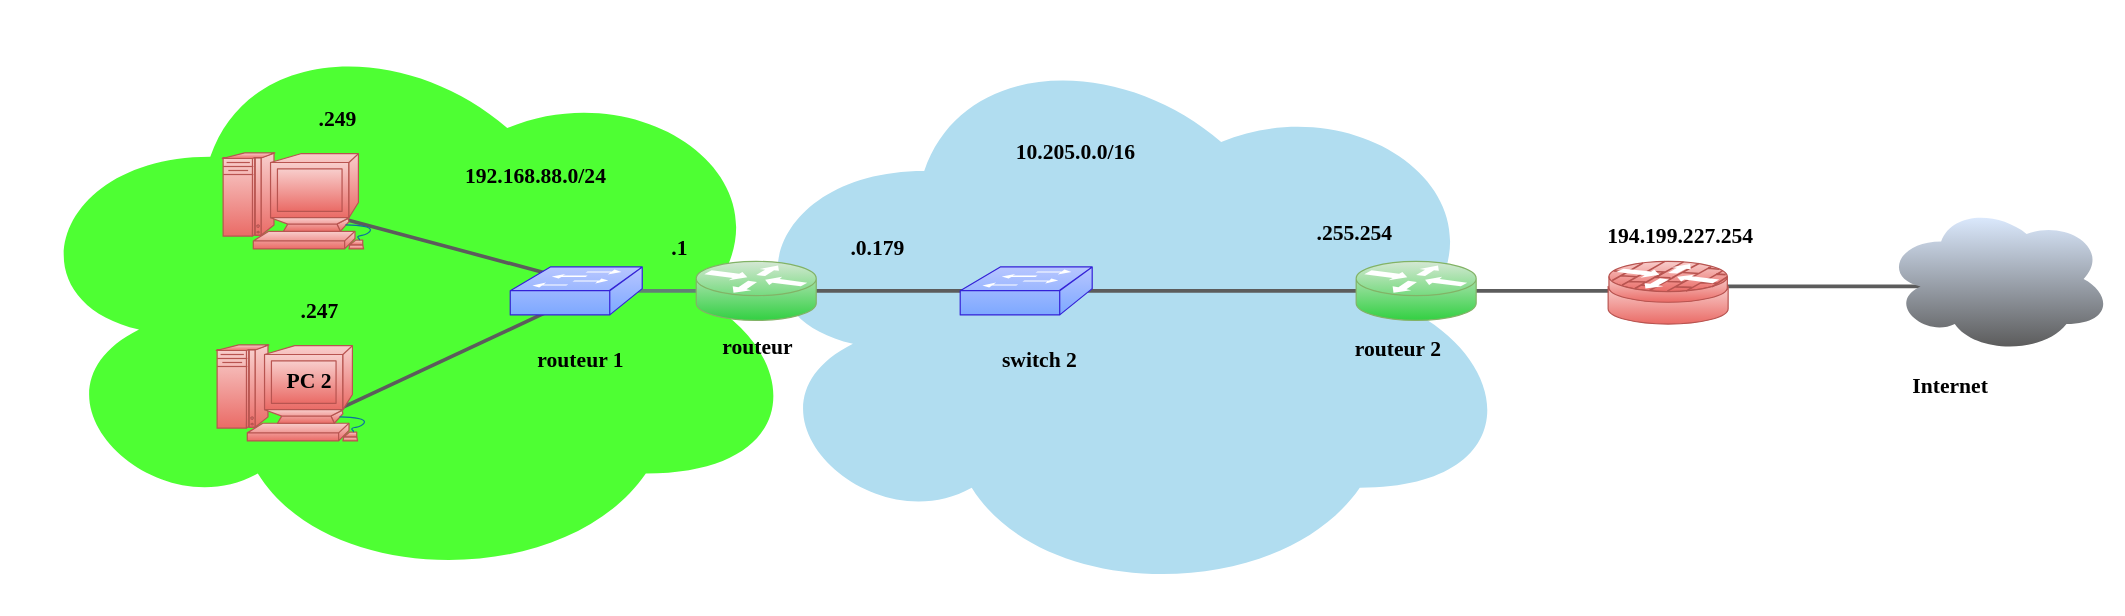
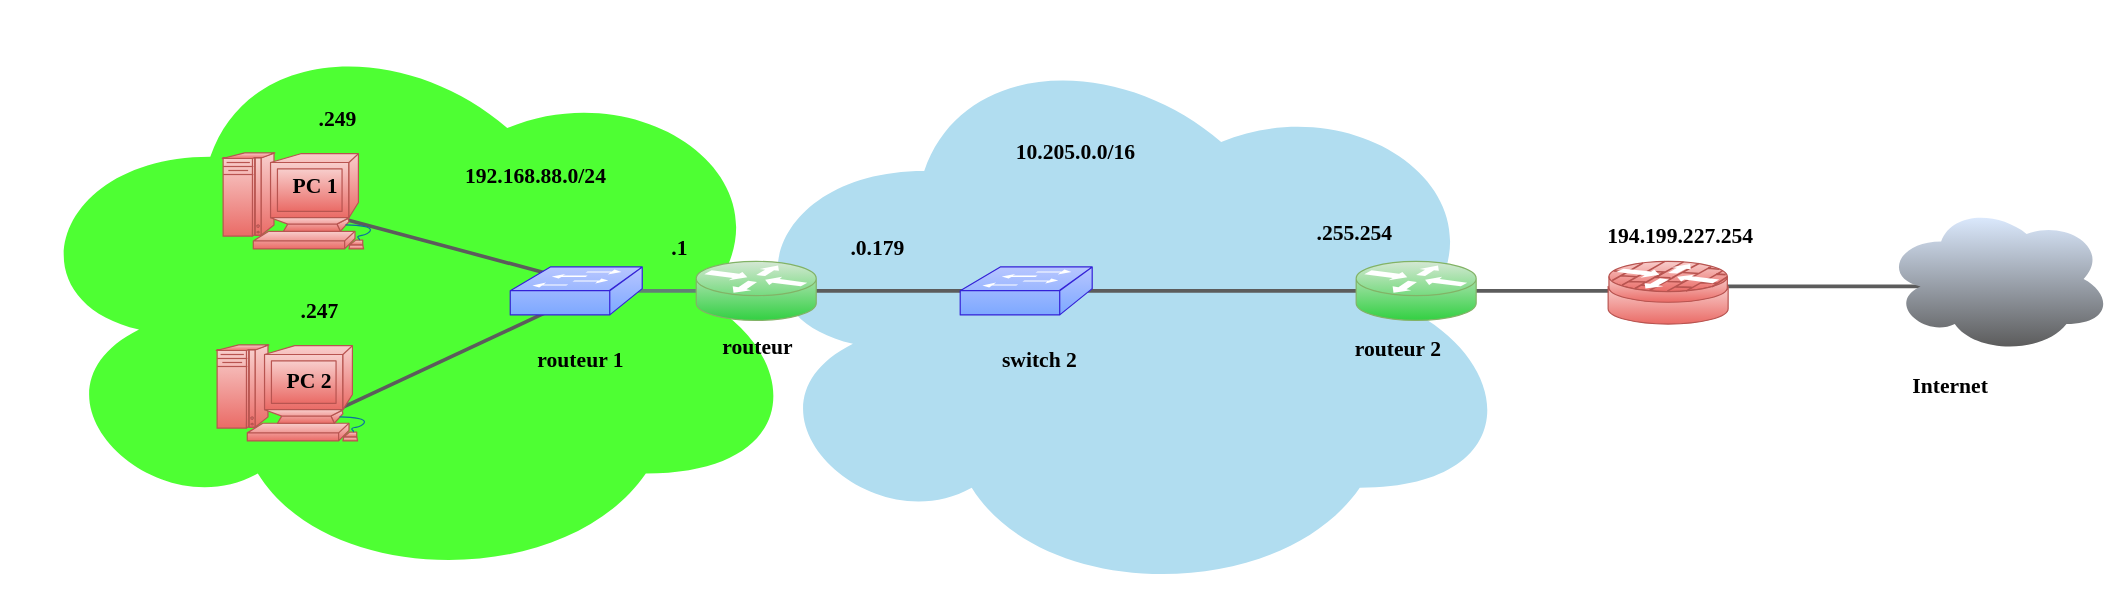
none -> (315, 186)
